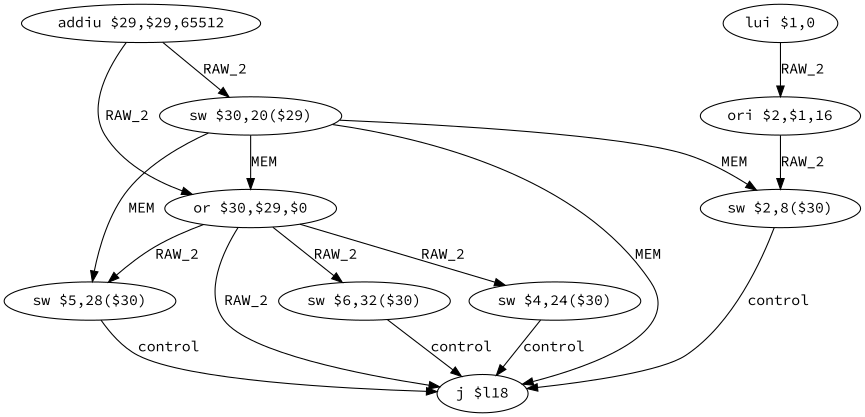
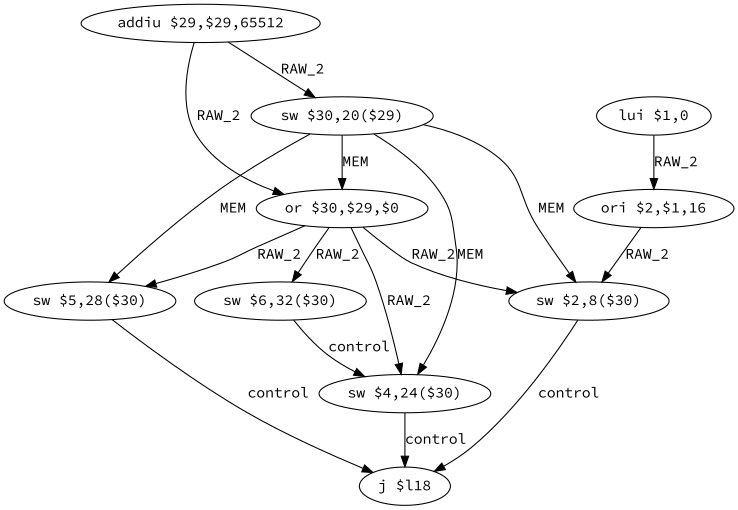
(585, 215) -> (454, 236)
(420, 345) -> (321, 350)
(275, 350) -> (429, 270)
